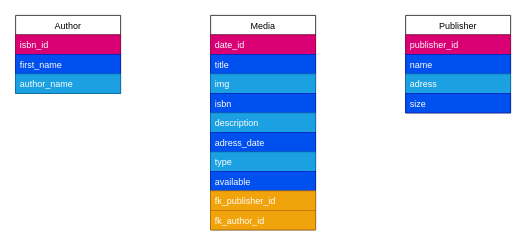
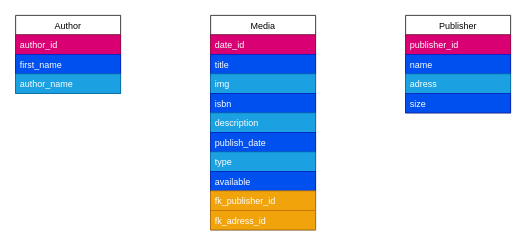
(35, 45) -> (41, 45)
(242, 143) -> (242, 143)
(244, 221) -> (244, 221)
